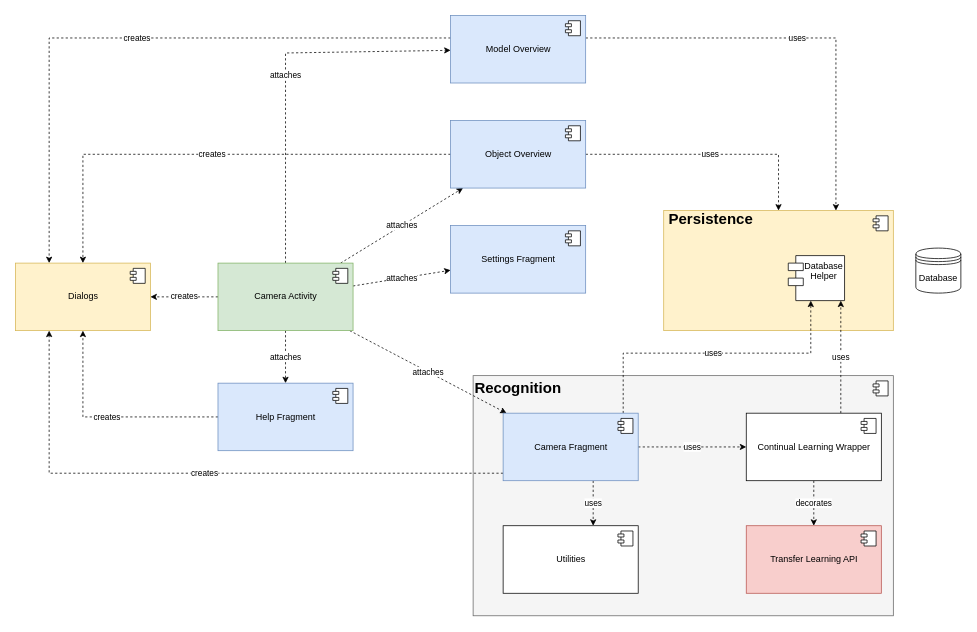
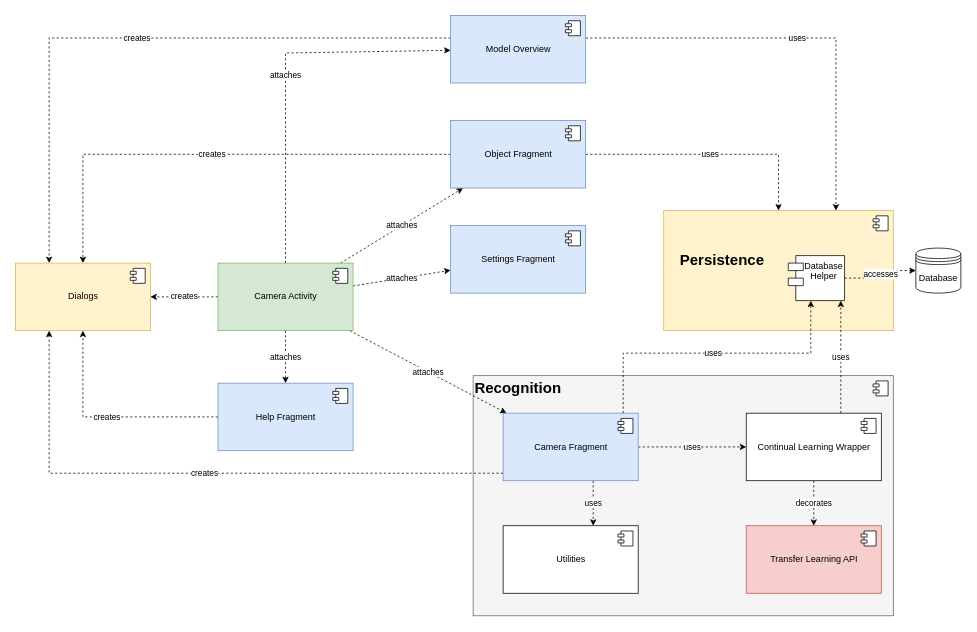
(518, 154) -> (518, 154)
(711, 218) -> (722, 259)
none -> (883, 270)
